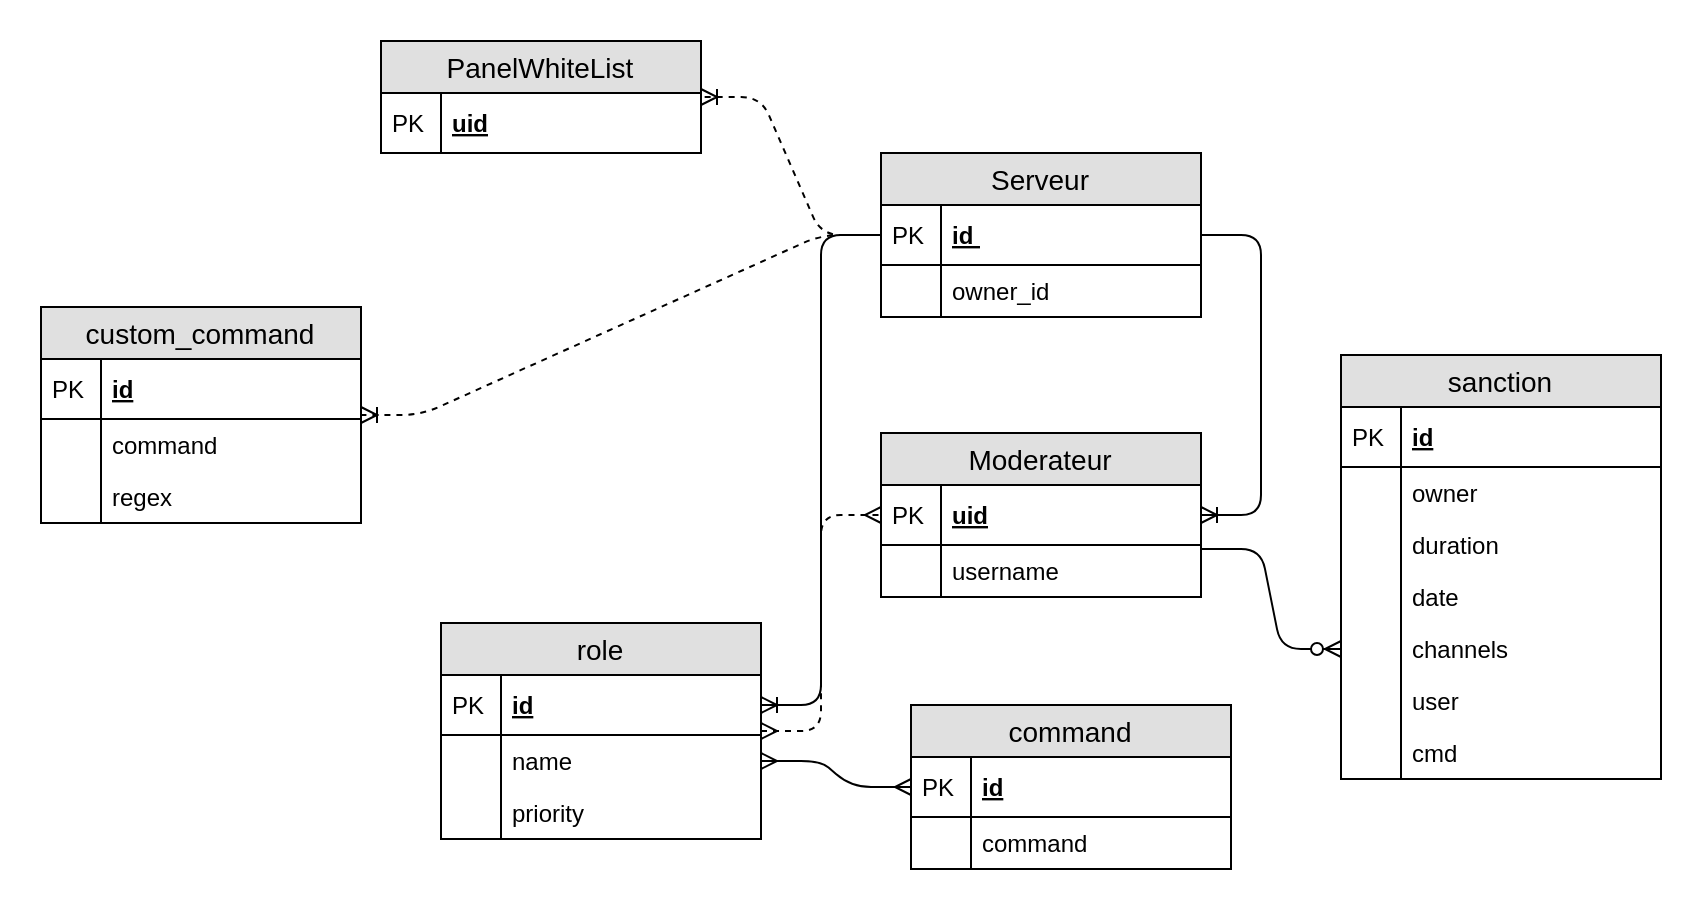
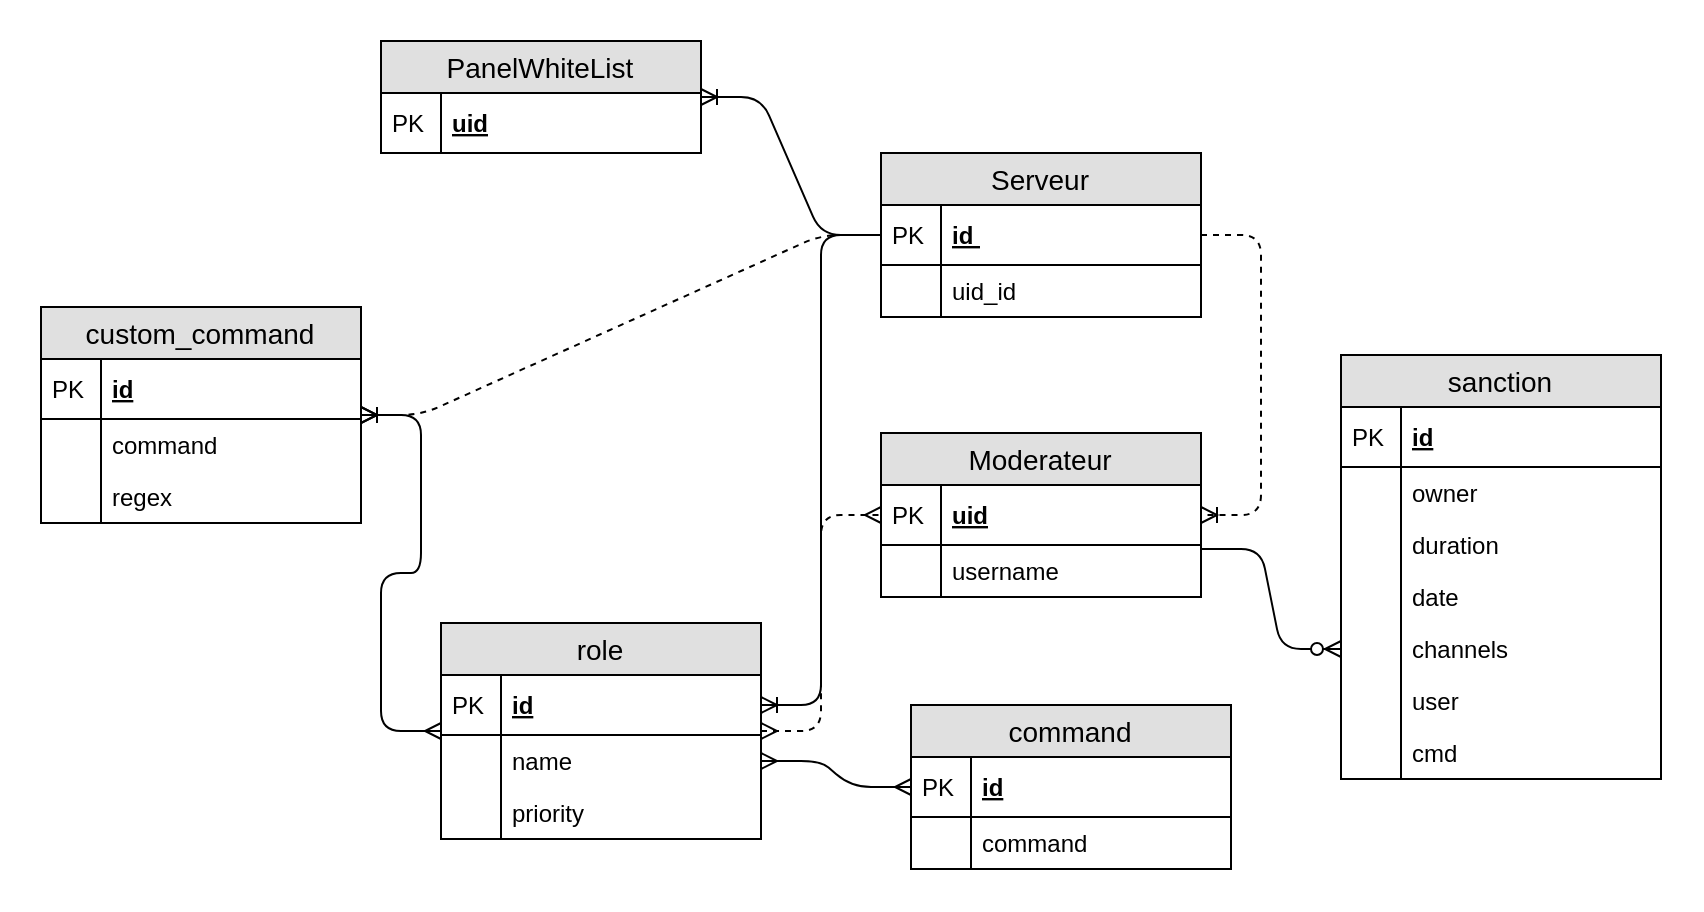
(782, 145) -> (782, 145)
(1003, 292) -> (986, 292)
(1261, 375) -> (1261, 375)
none -> (381, 589)
